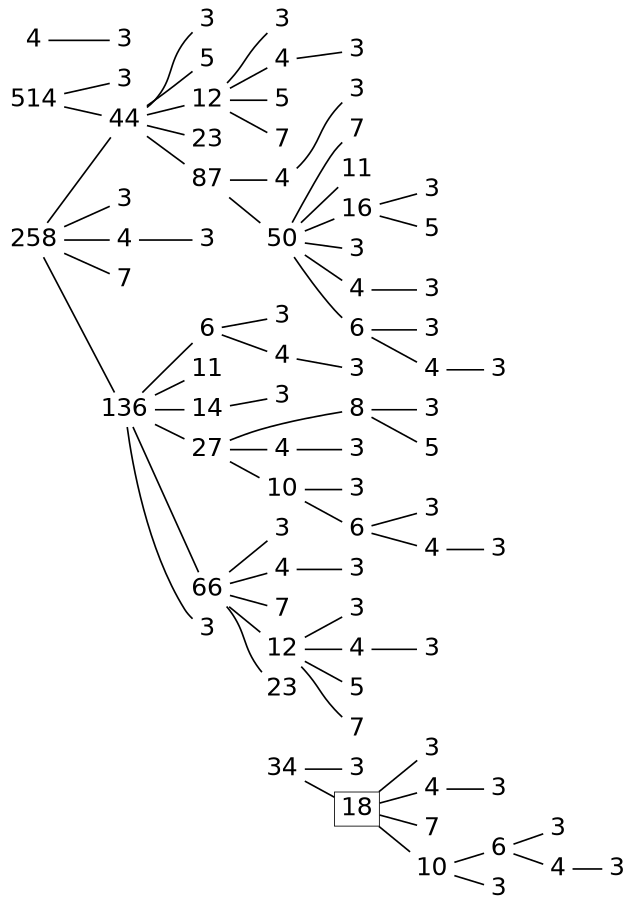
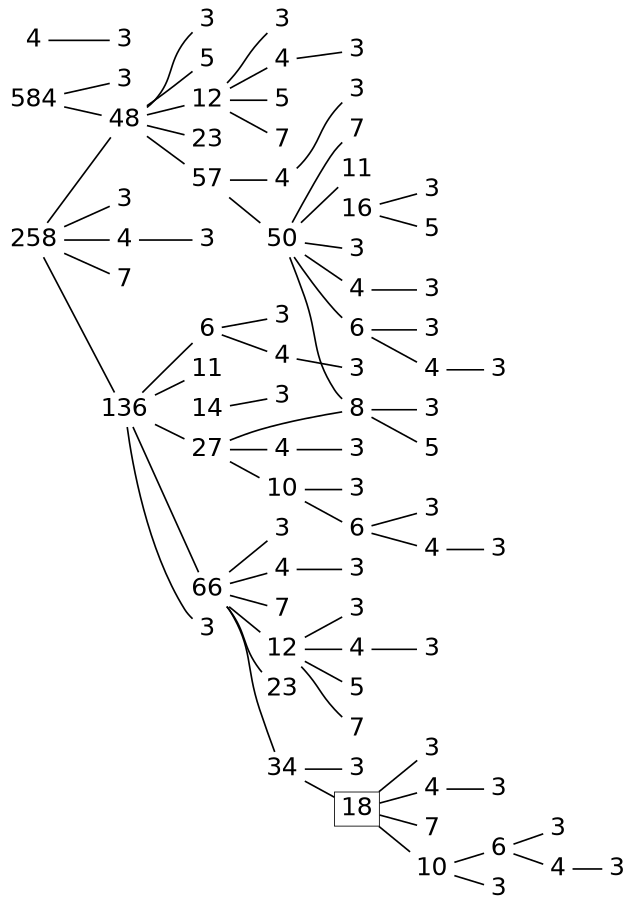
(34, 100) -> (34, 100)
(124, 120) -> (124, 120)
(207, 180) -> (207, 180)
(320, 225) -> (313, 330)
(170, 410) -> none
none -> (252, 679)
